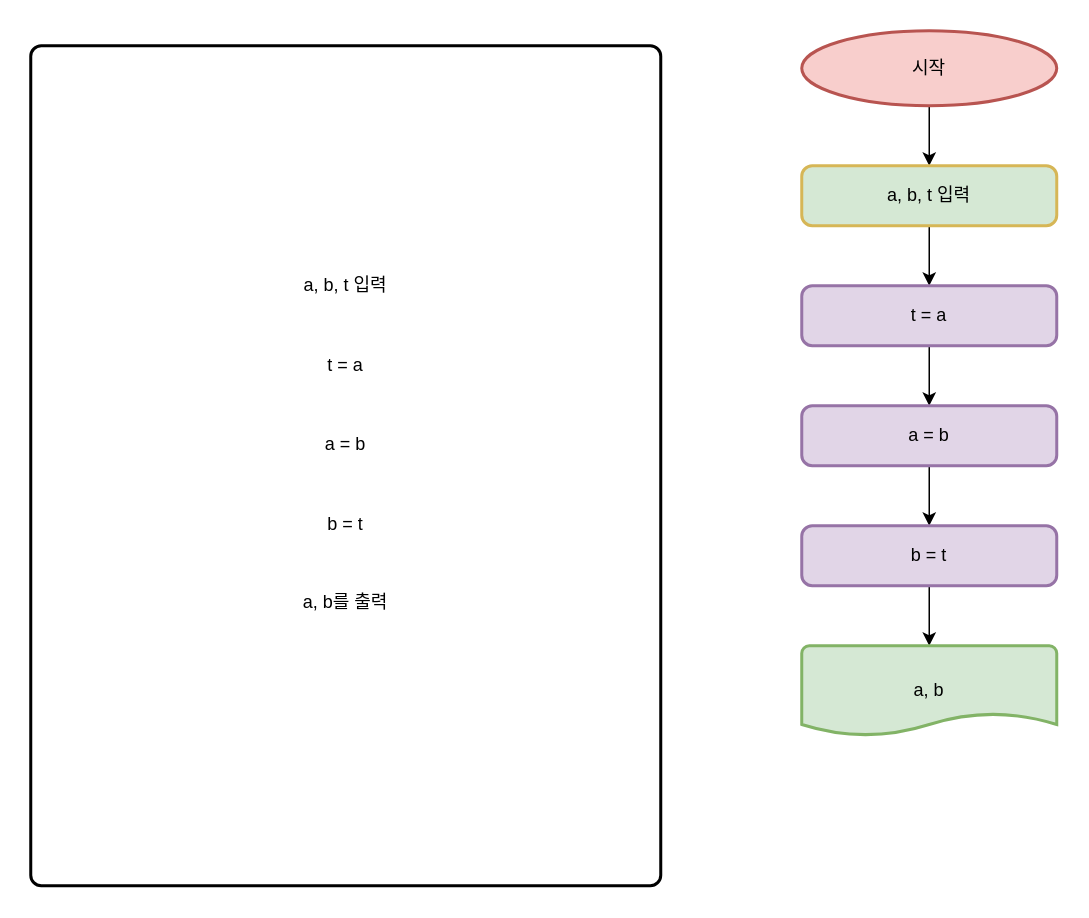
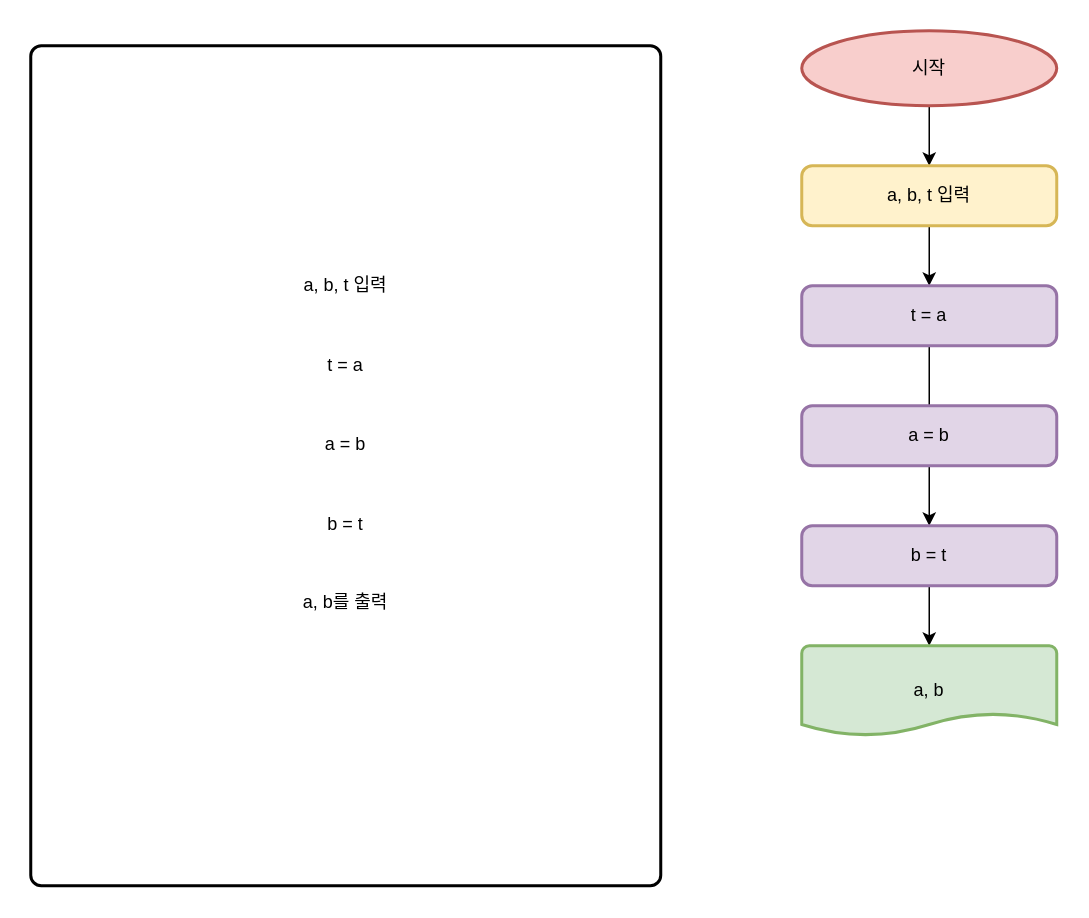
(929, 196) -> (929, 196)
(929, 394) -> (929, 398)
